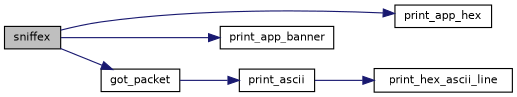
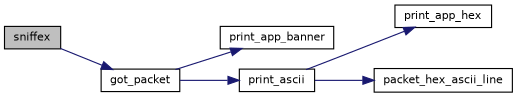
(221, 12) -> (355, 51)
(135, 38) -> (203, 61)
(443, 80) -> (443, 80)
